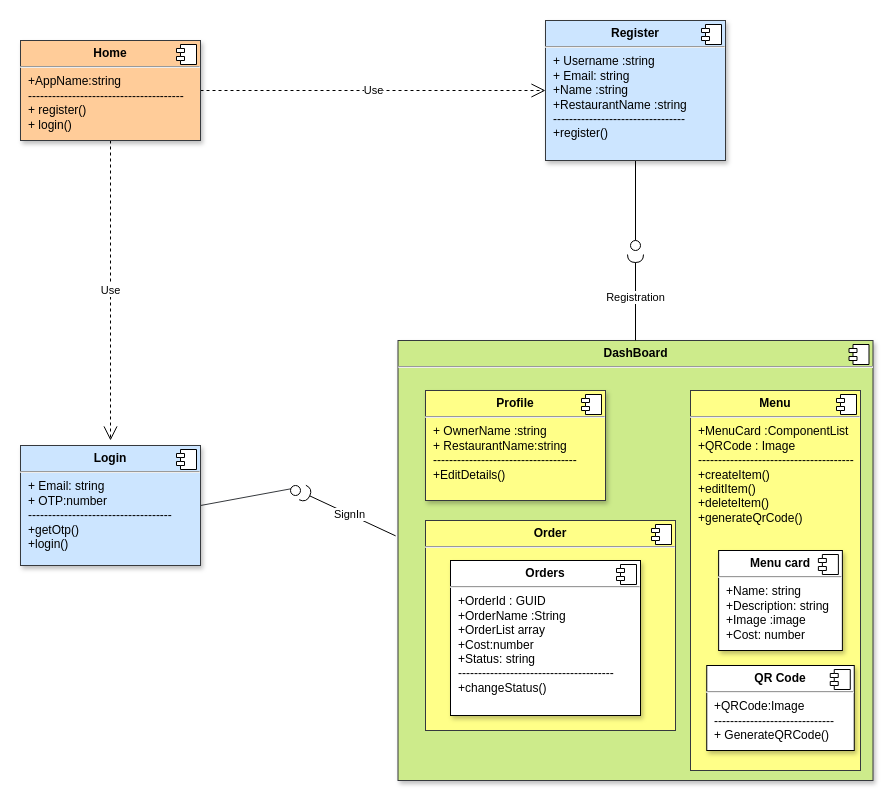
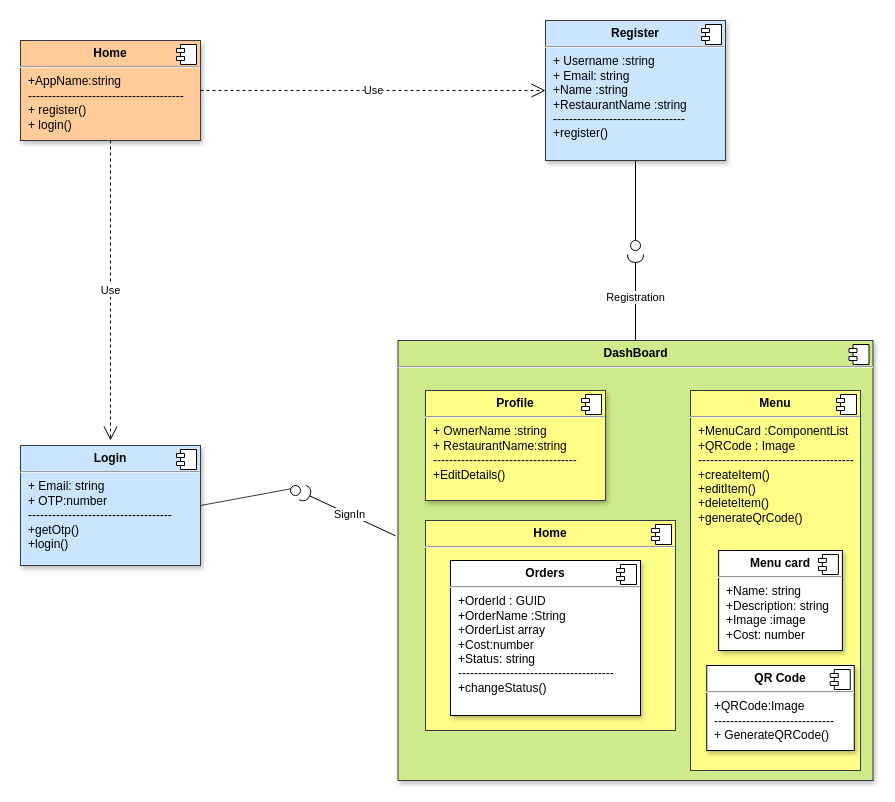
(442, 521) -> (439, 521)
